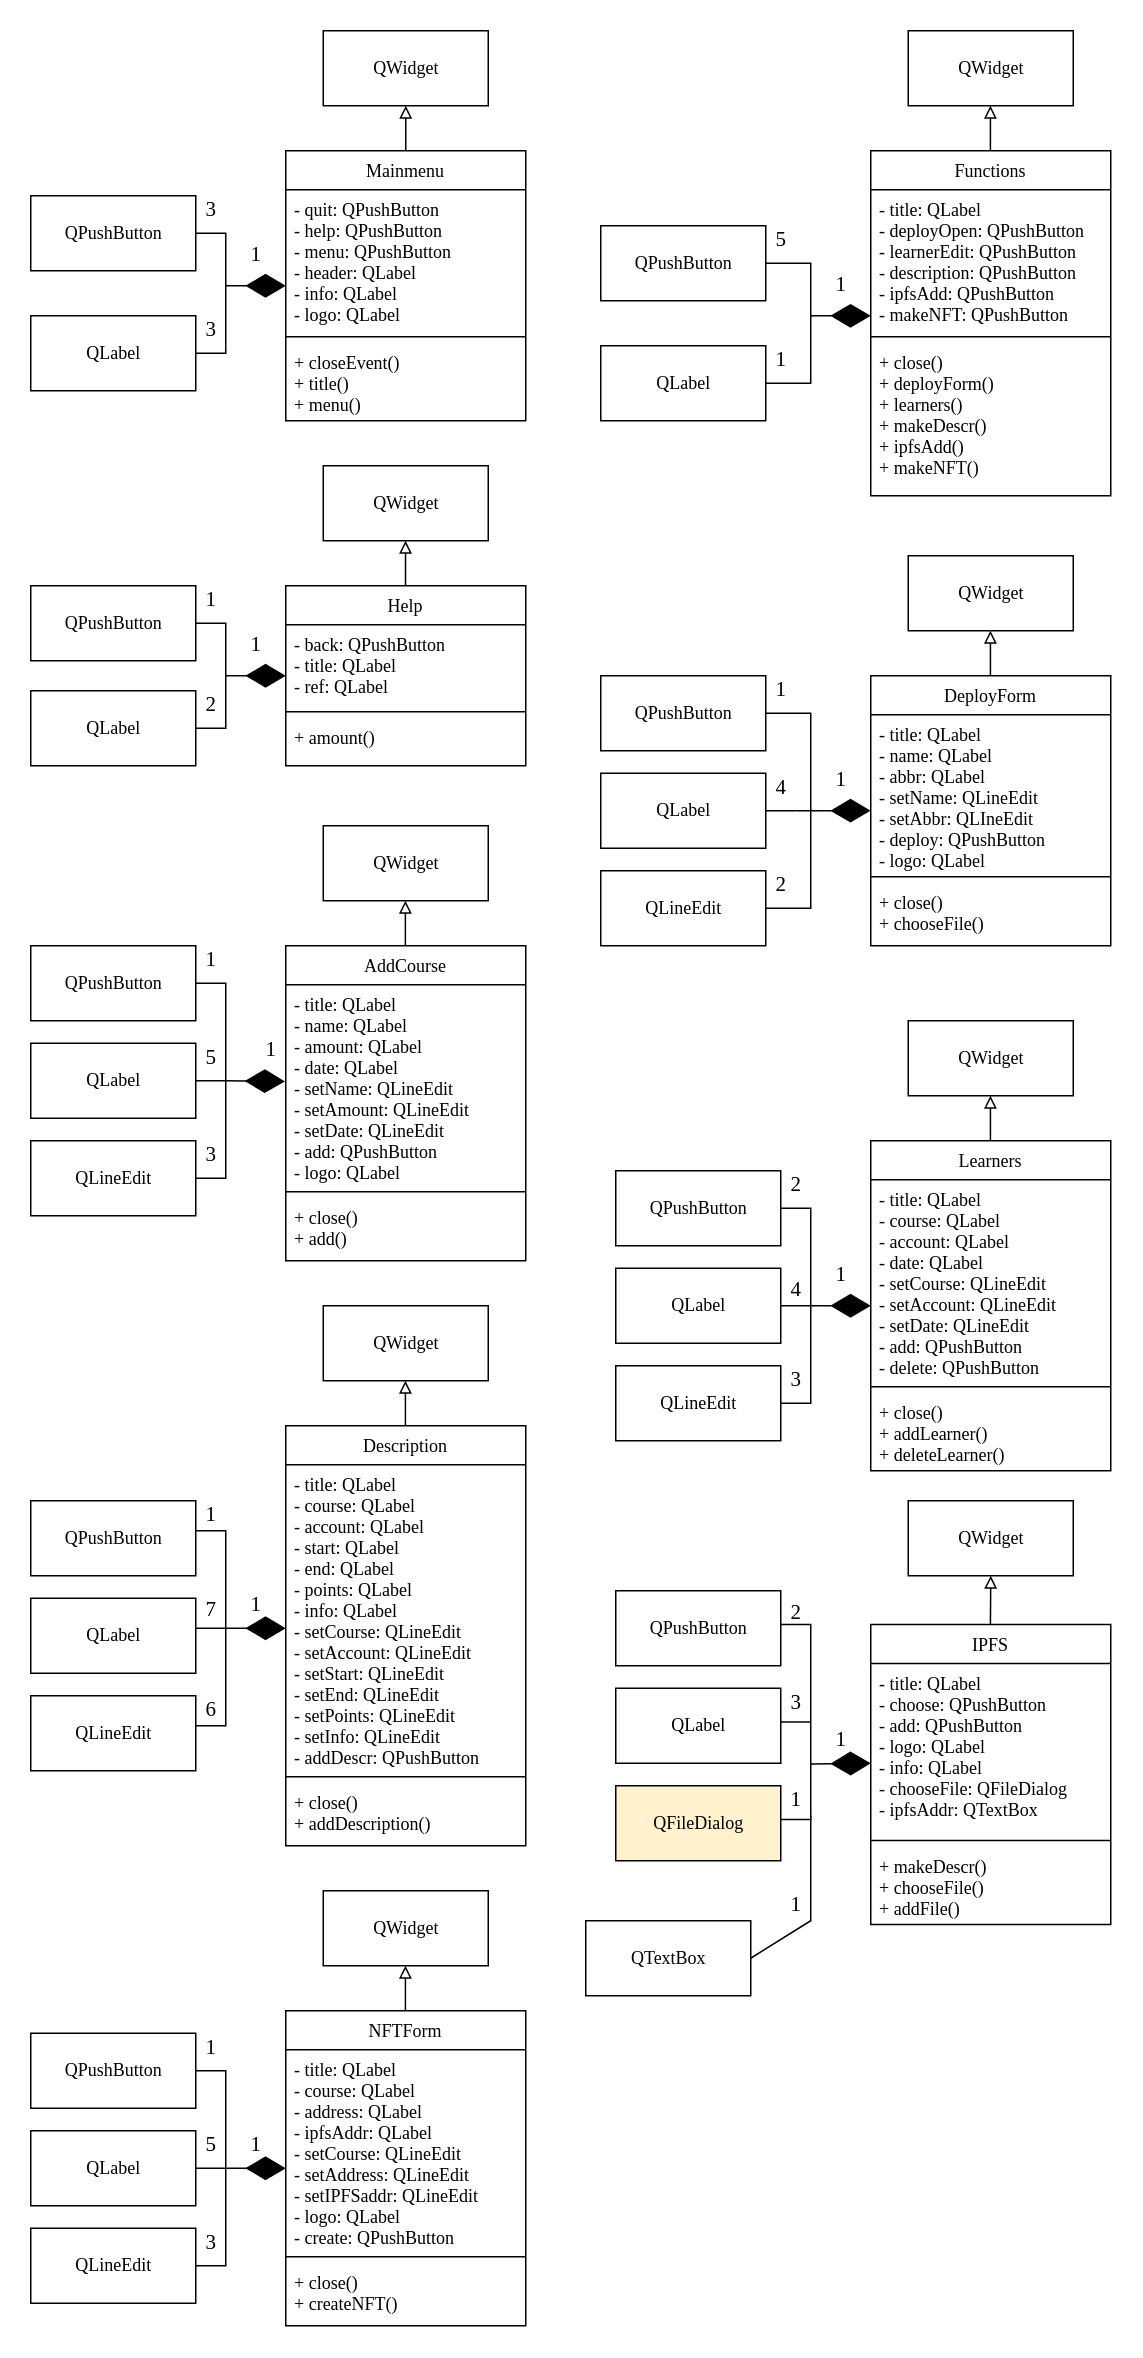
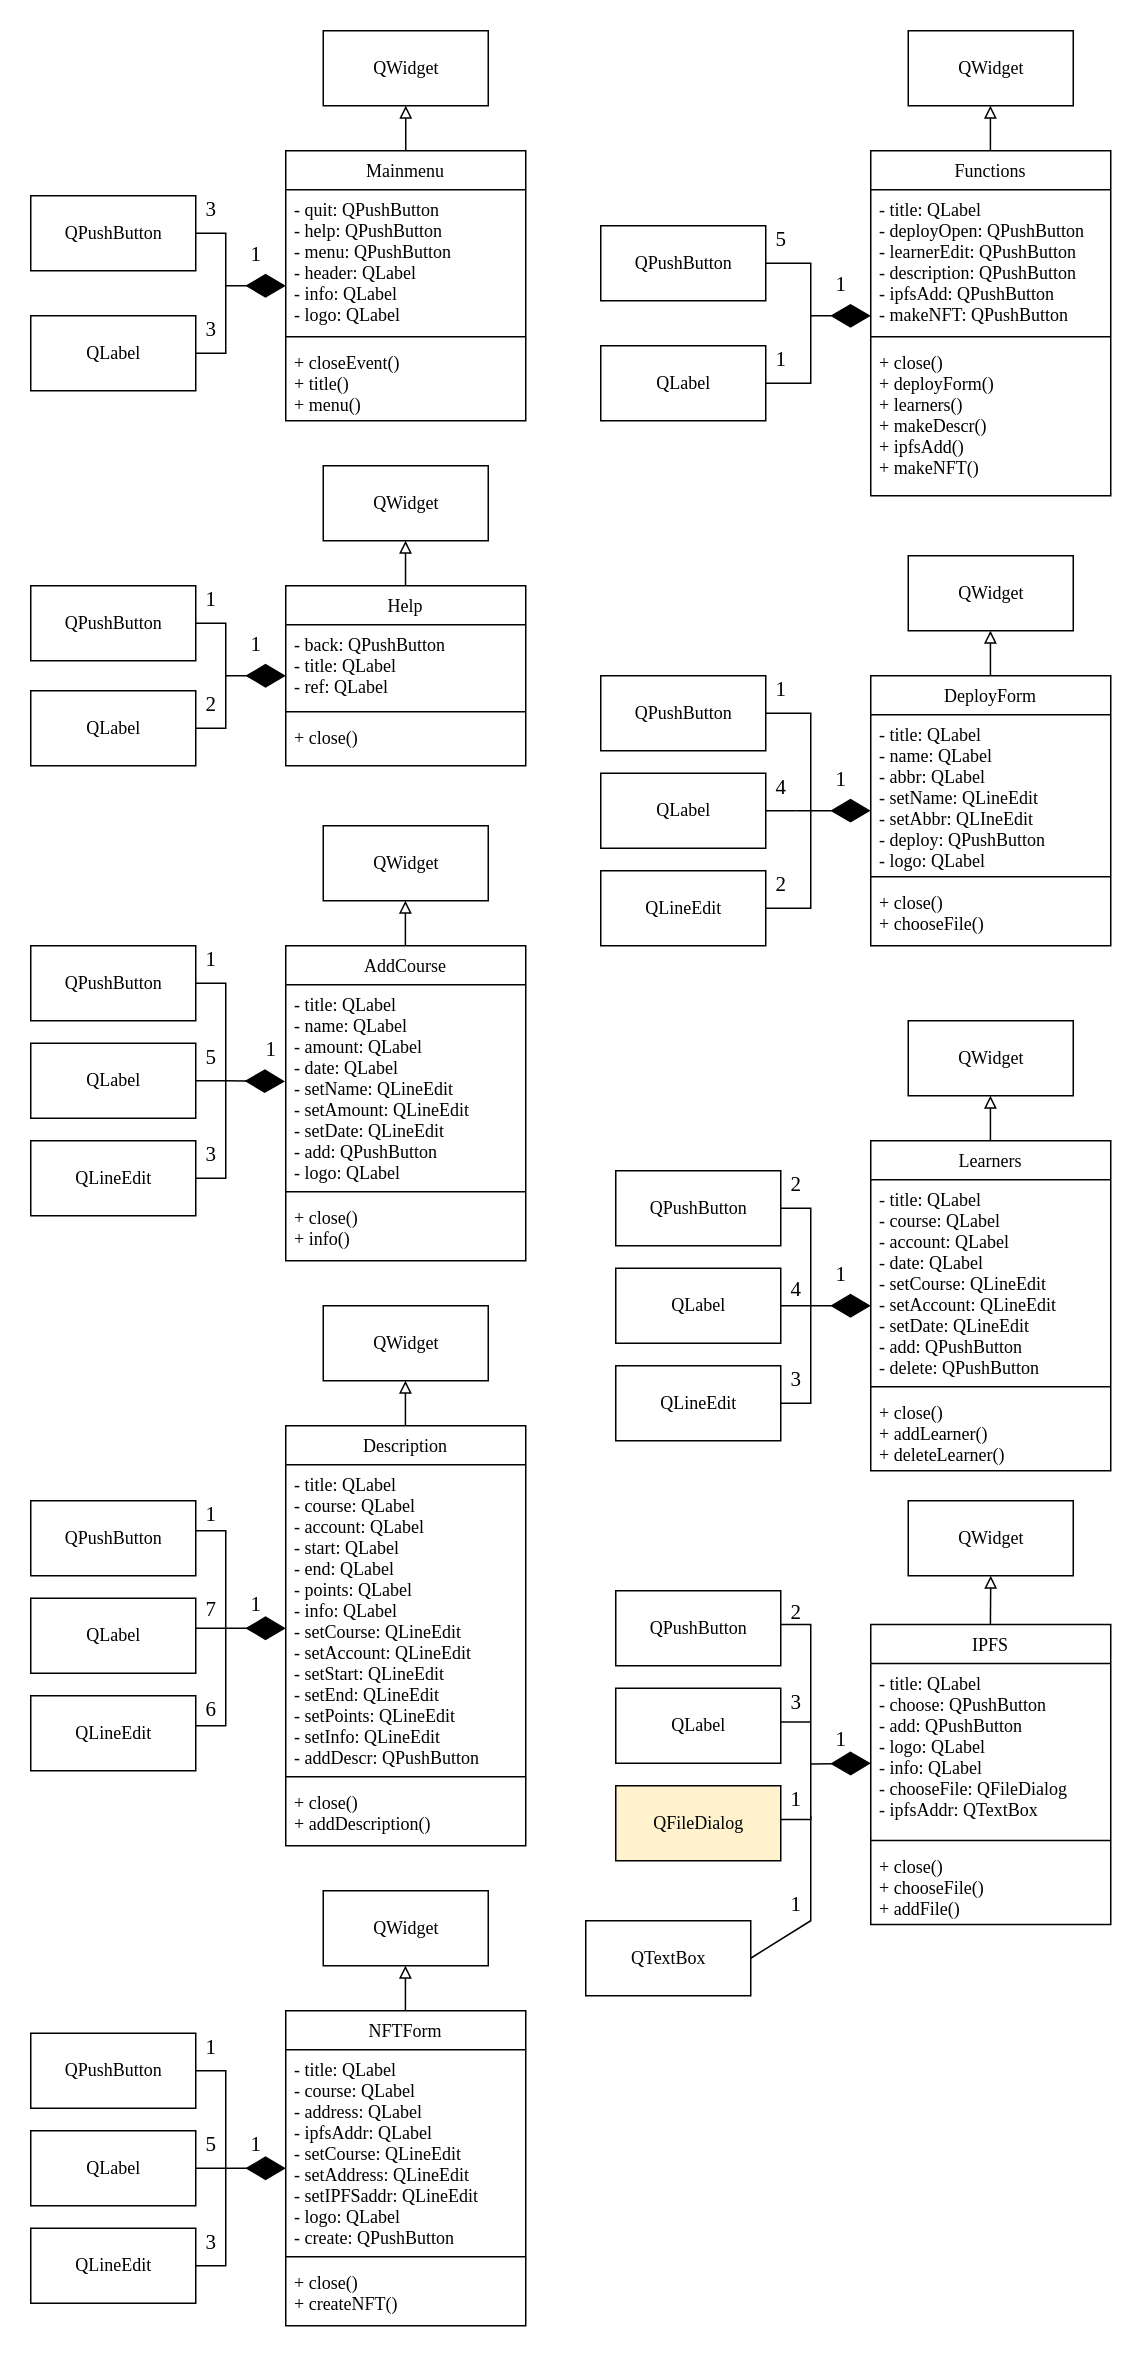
(342, 738) -> (335, 738)
(335, 1218) -> (335, 1218)
(942, 1867) -> (920, 1867)
